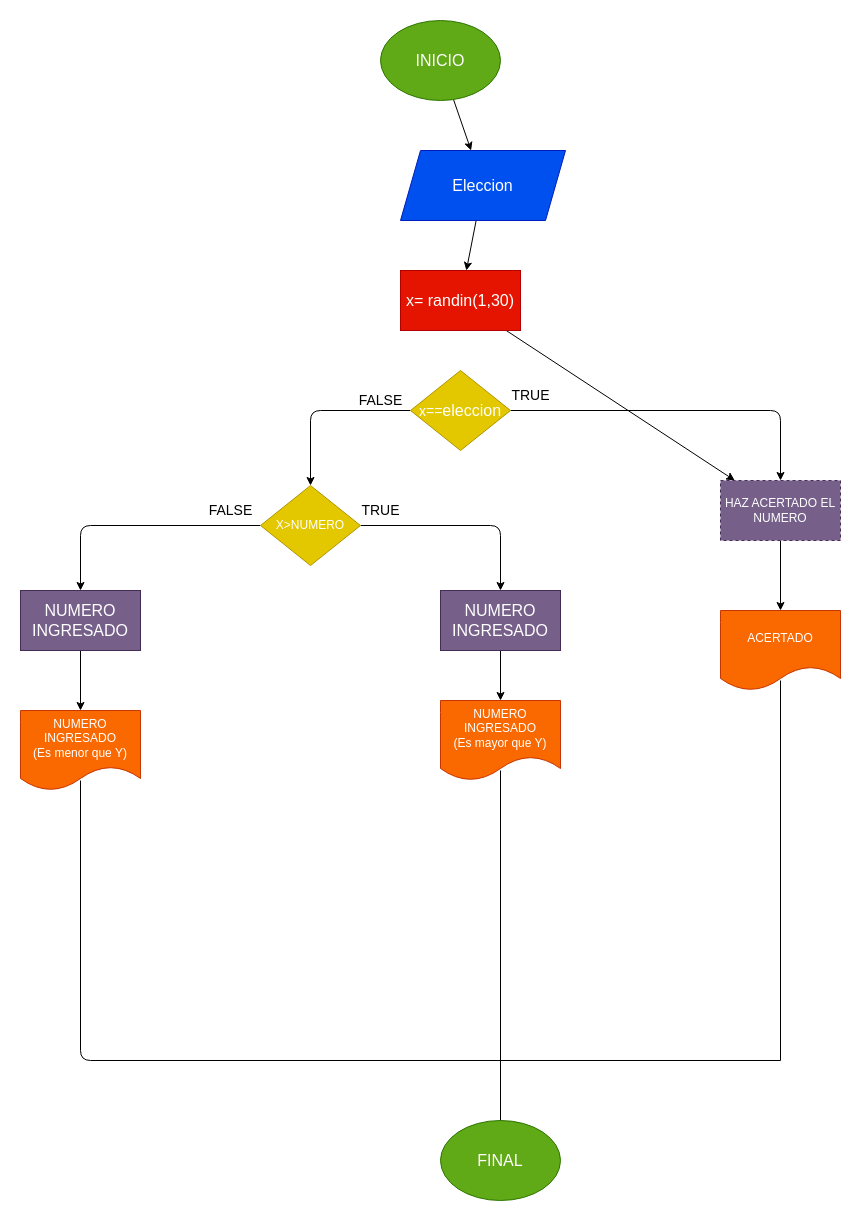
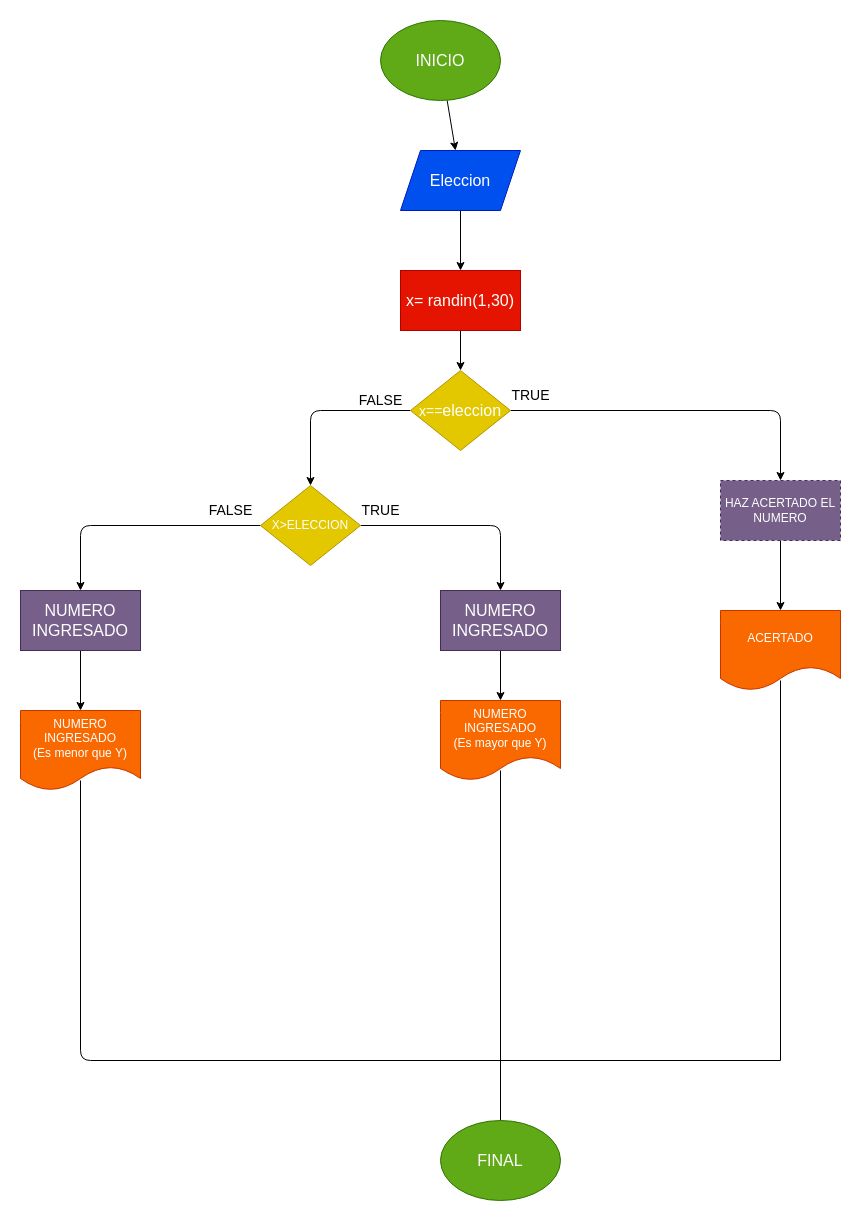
(483, 186) -> (461, 181)
(617, 403) -> (461, 347)
(311, 526) -> (311, 526)
